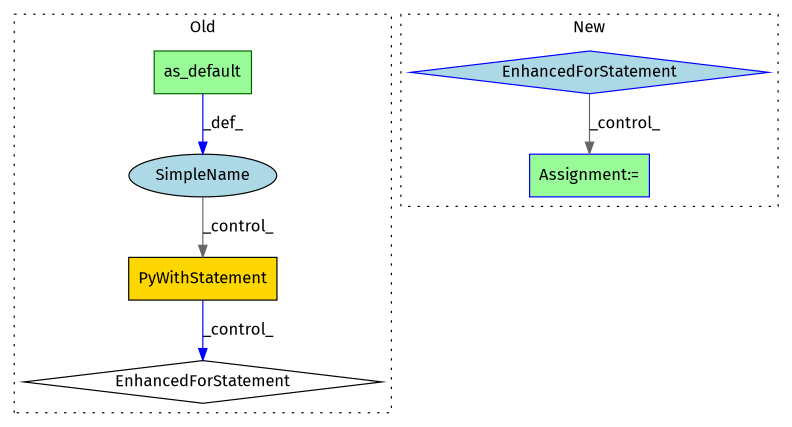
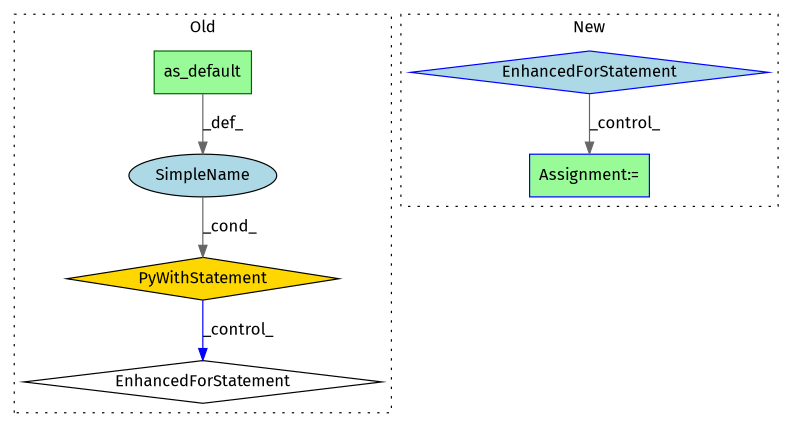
(203, 118) -> (203, 118)
(239, 227) -> (230, 227)
(203, 279) -> (203, 279)
